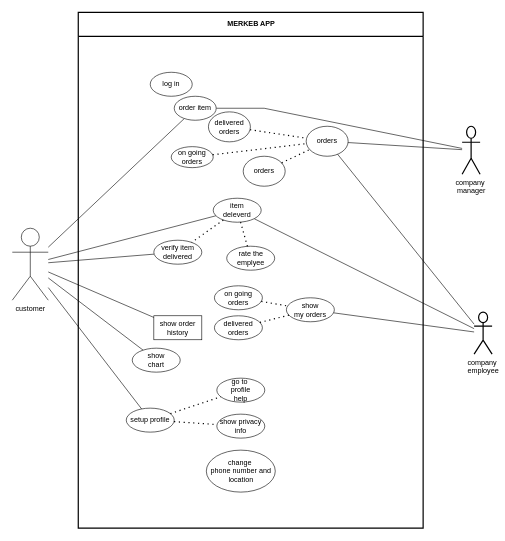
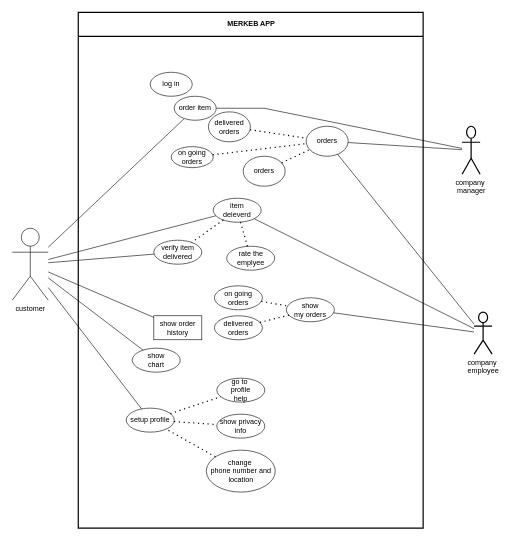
none -> (191, 443)
